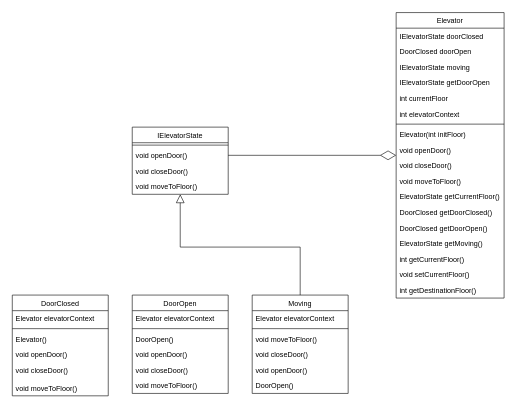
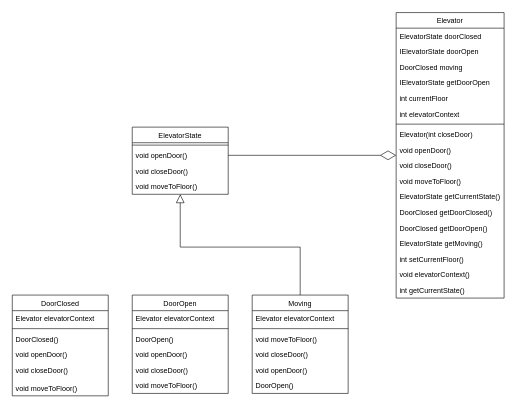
(447, 36) -> (445, 36)
(436, 52) -> (444, 52)
(439, 67) -> (431, 67)
(440, 134) -> (442, 134)
(180, 135) -> (180, 135)
(459, 197) -> (460, 197)
(439, 259) -> (439, 259)
(441, 275) -> (441, 275)
(445, 290) -> (440, 290)
(35, 339) -> (39, 339)
